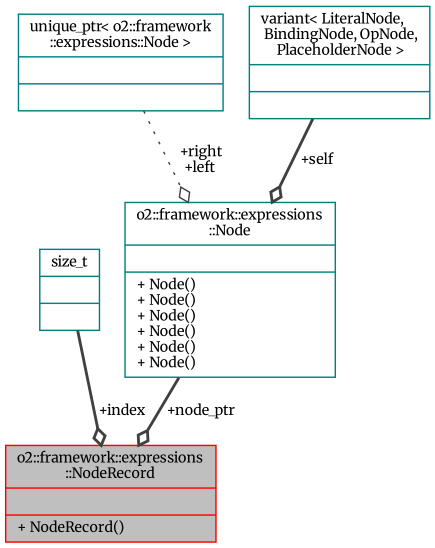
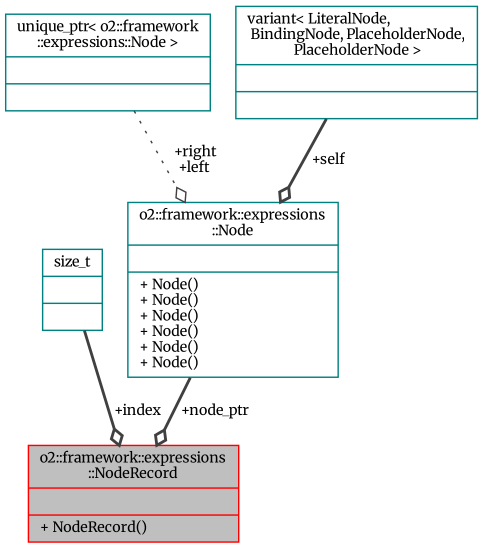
(340, 35) -> (357, 35)
